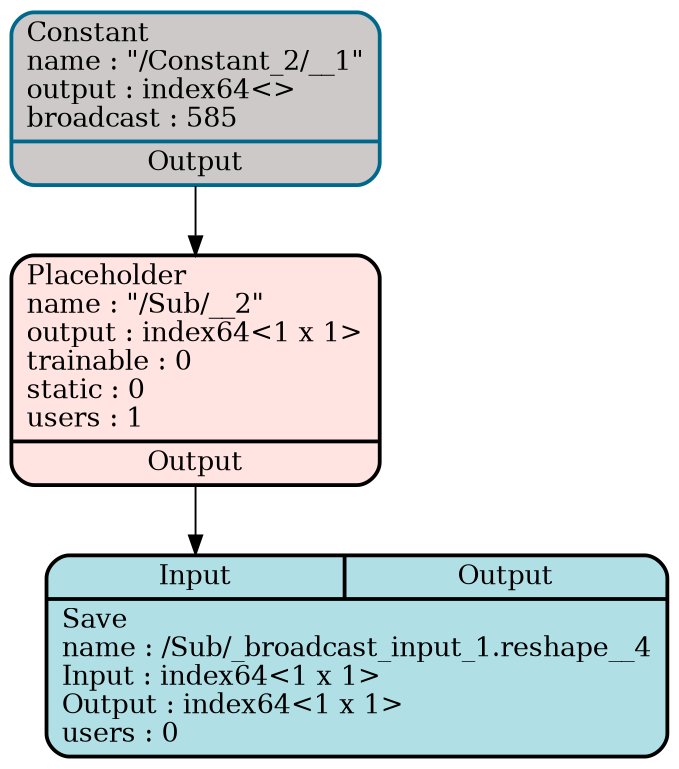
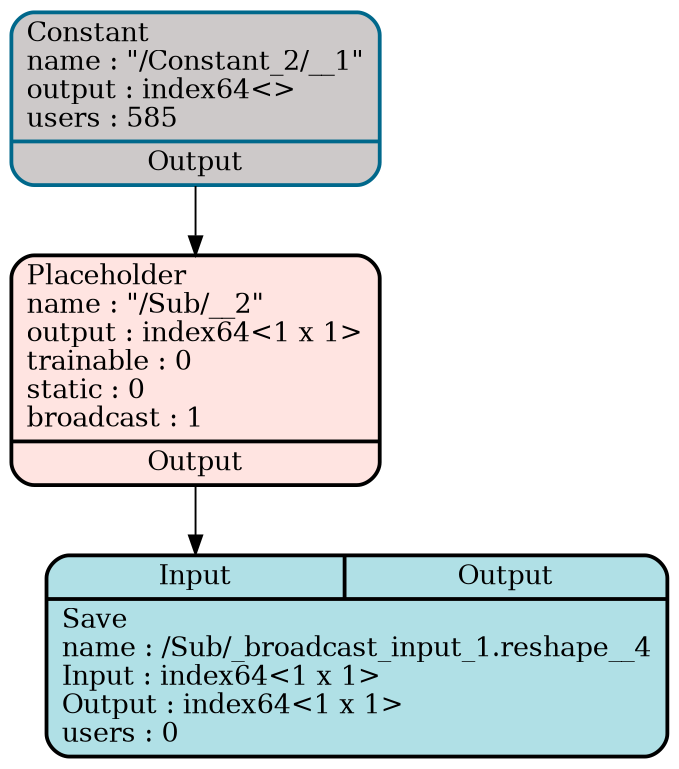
(133, 119) -> (103, 119)
(85, 419) -> (116, 419)
